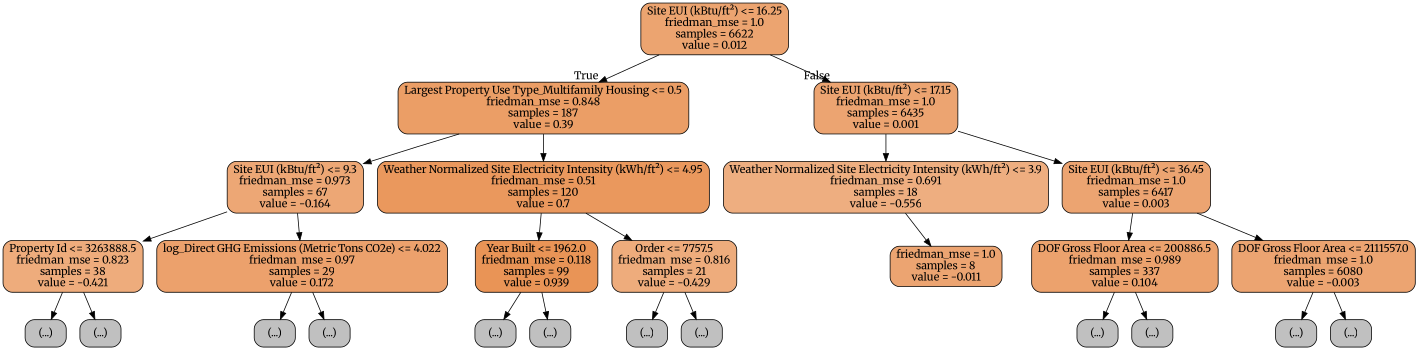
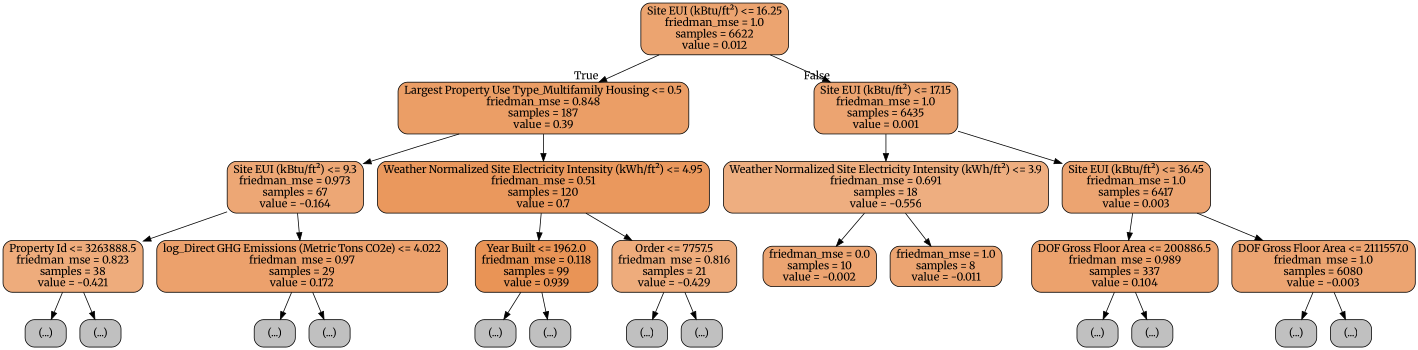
none -> (820, 266)
